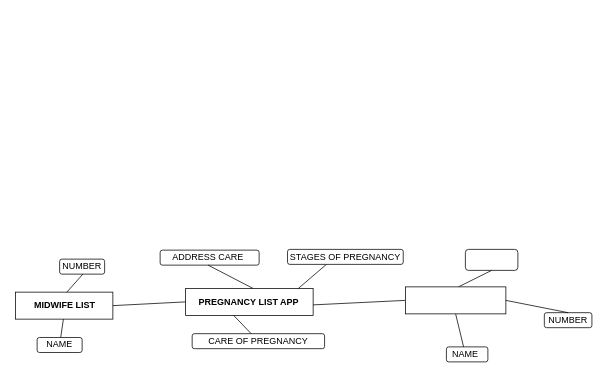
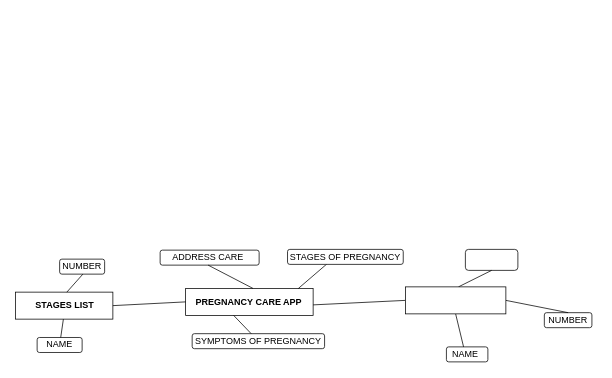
(249, 302) -> (249, 302)
(65, 305) -> (65, 305)
(258, 341) -> (258, 341)
